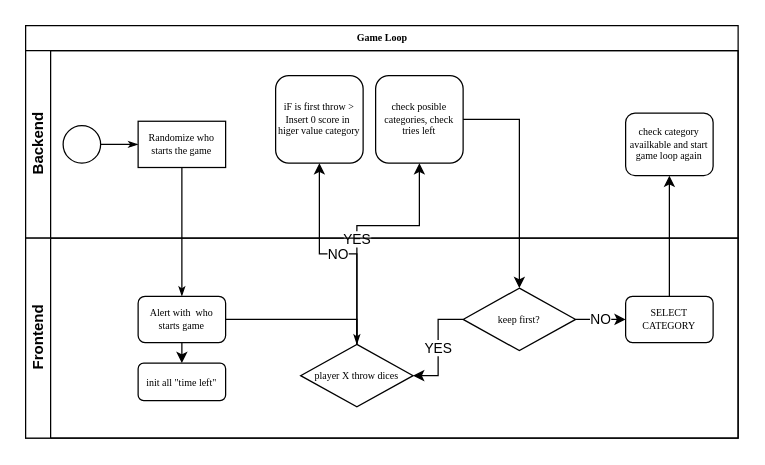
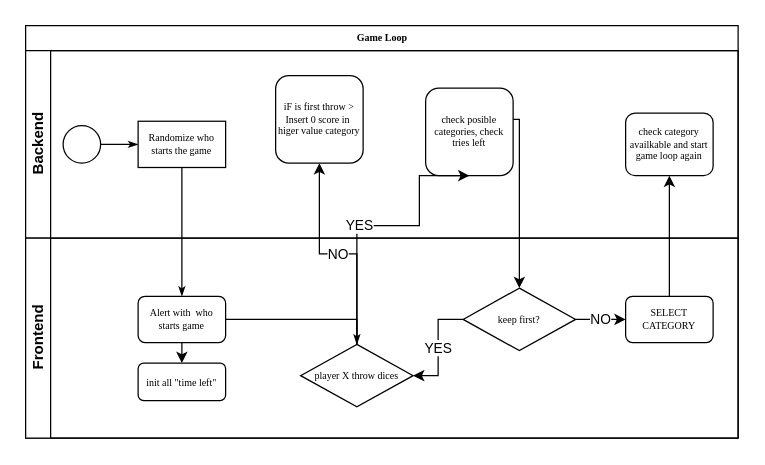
(419, 119) -> (469, 132)
